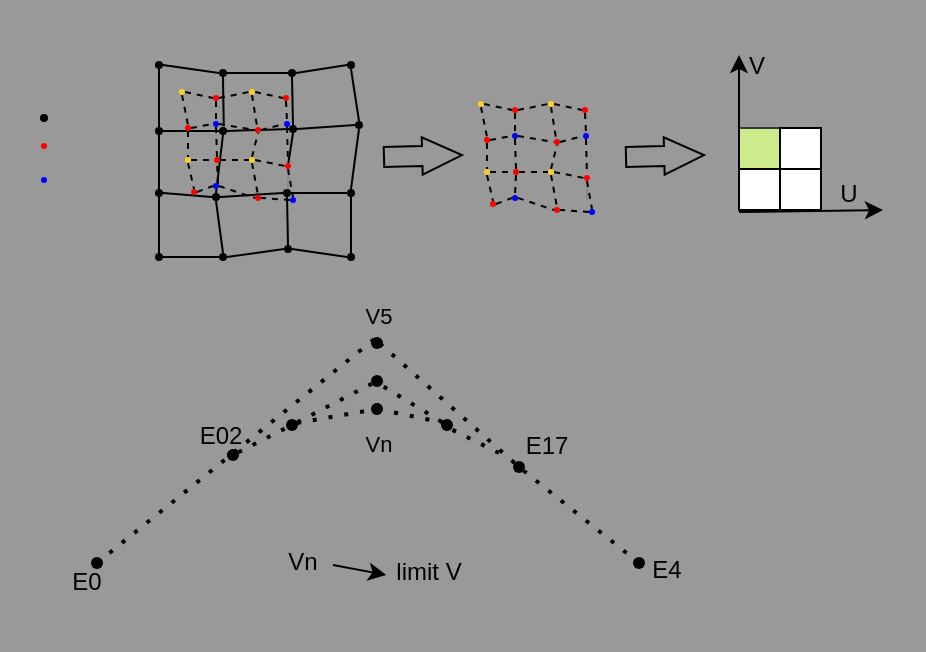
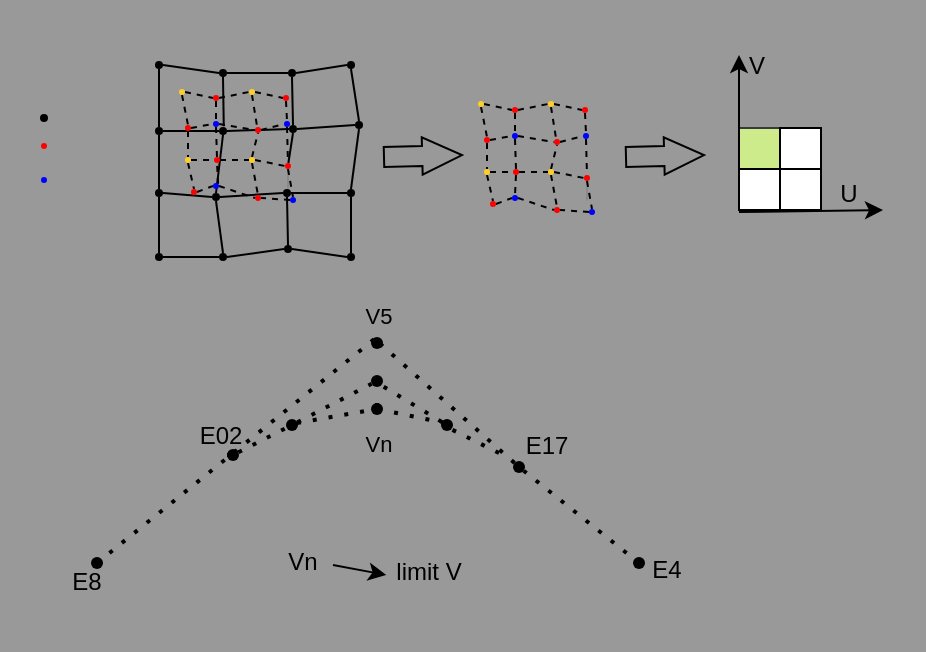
(88, 583) -> (88, 583)
